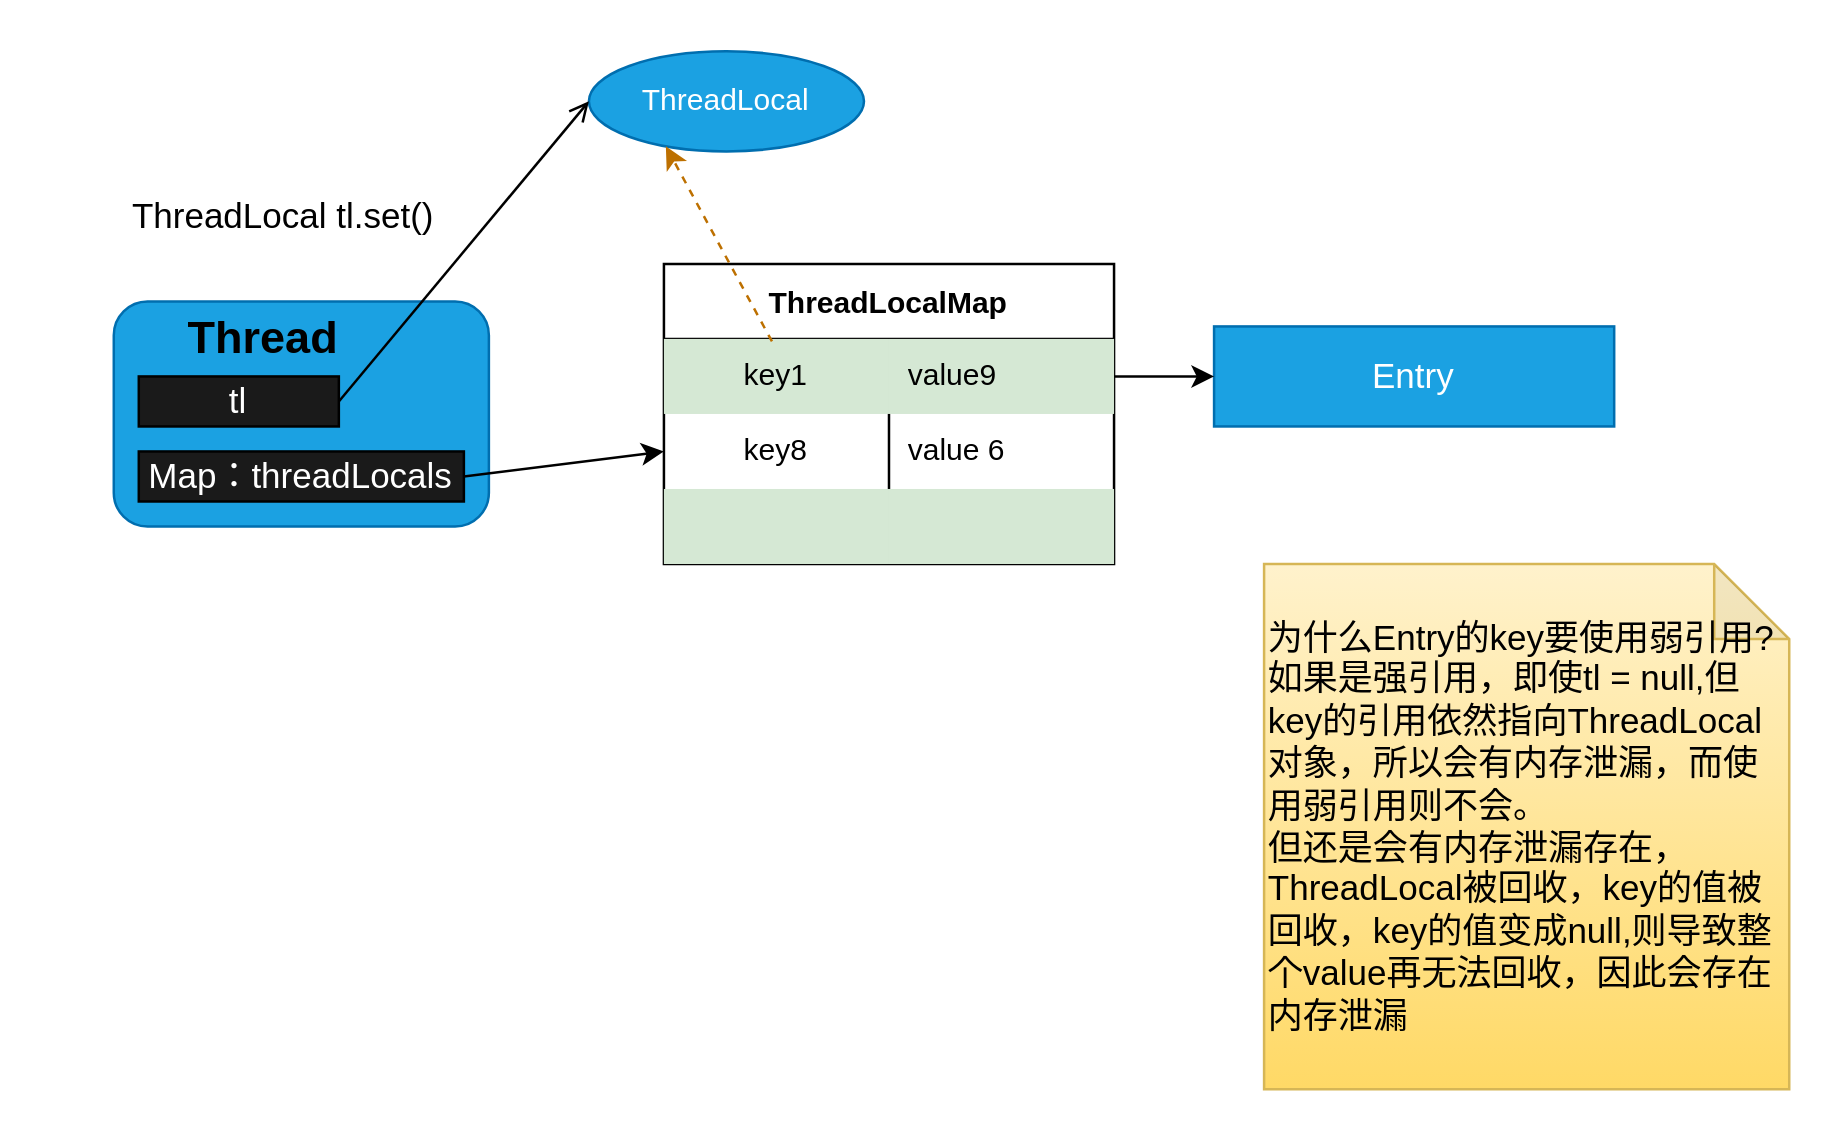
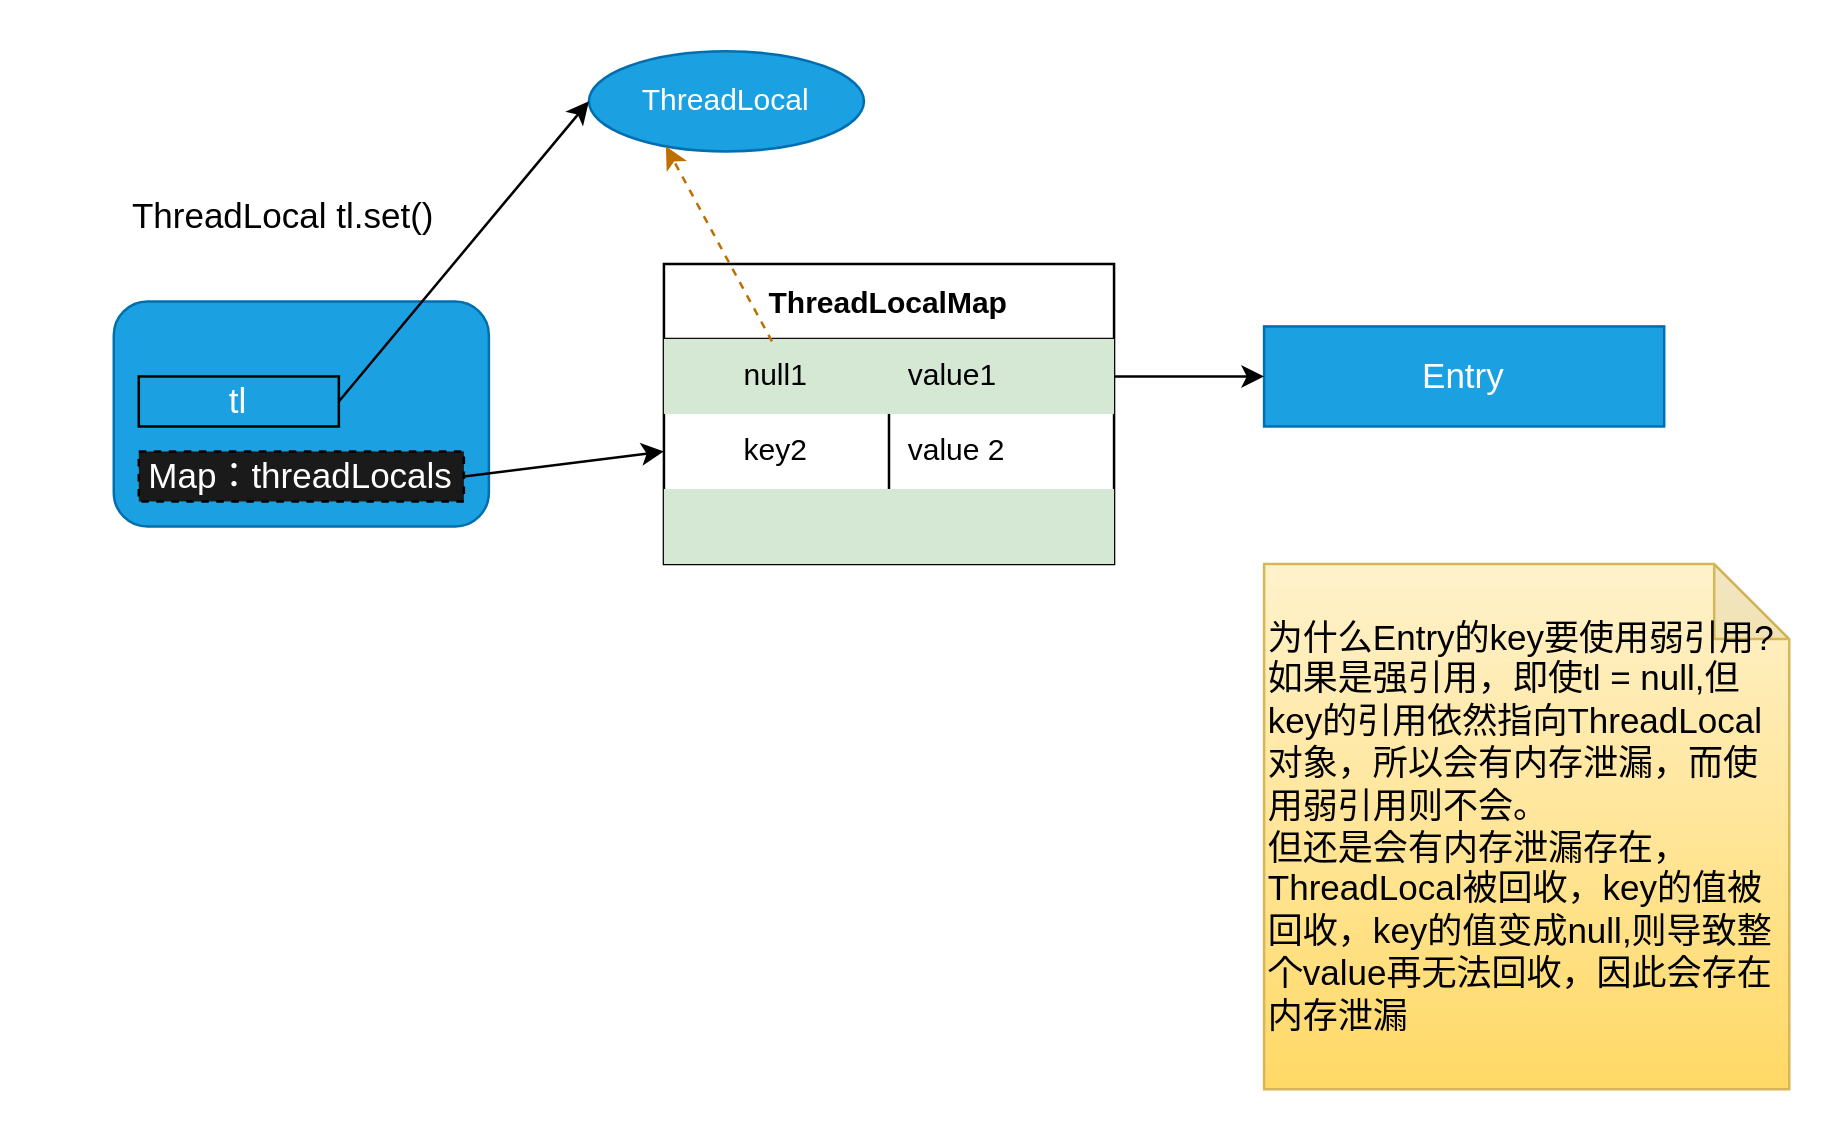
(580, 112) -> (577, 115)
(264, 339) -> none
(776, 376) -> (776, 376)
(955, 376) -> (955, 376)
(1414, 376) -> (1464, 376)
(239, 401) -> (239, 401)
(776, 451) -> (776, 451)
(960, 451) -> (960, 451)
(301, 476) -> (301, 476)
